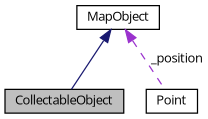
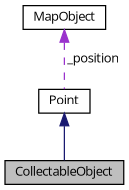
(88, 65) -> (64, 143)
